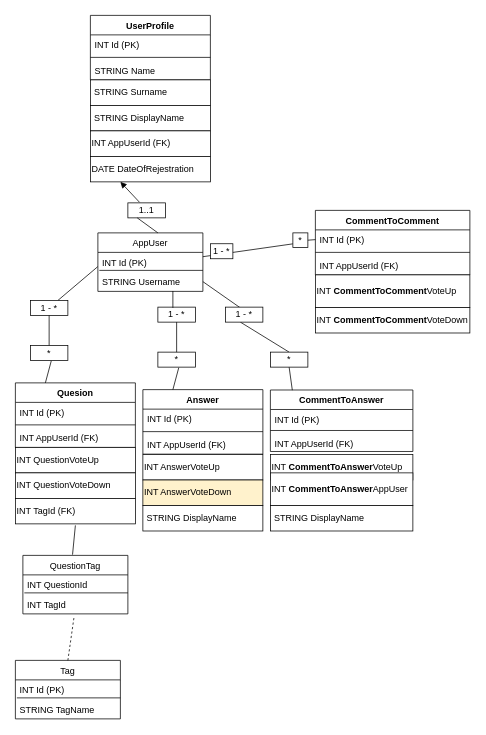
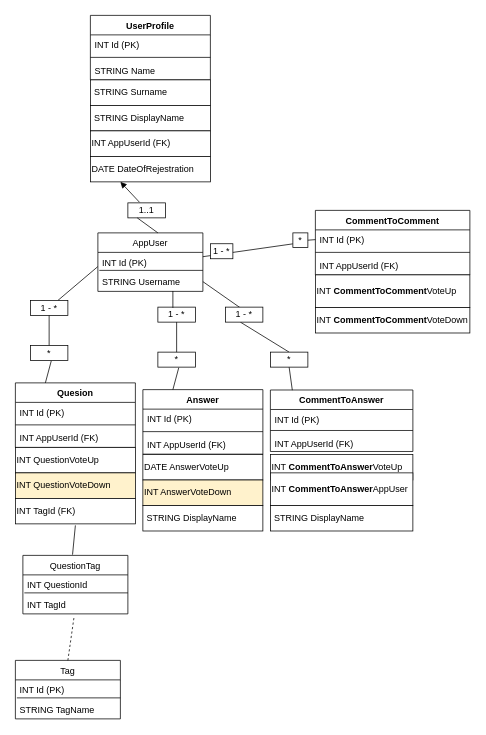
(184, 467) -> (186, 467)
(75, 486) -> (75, 486)
